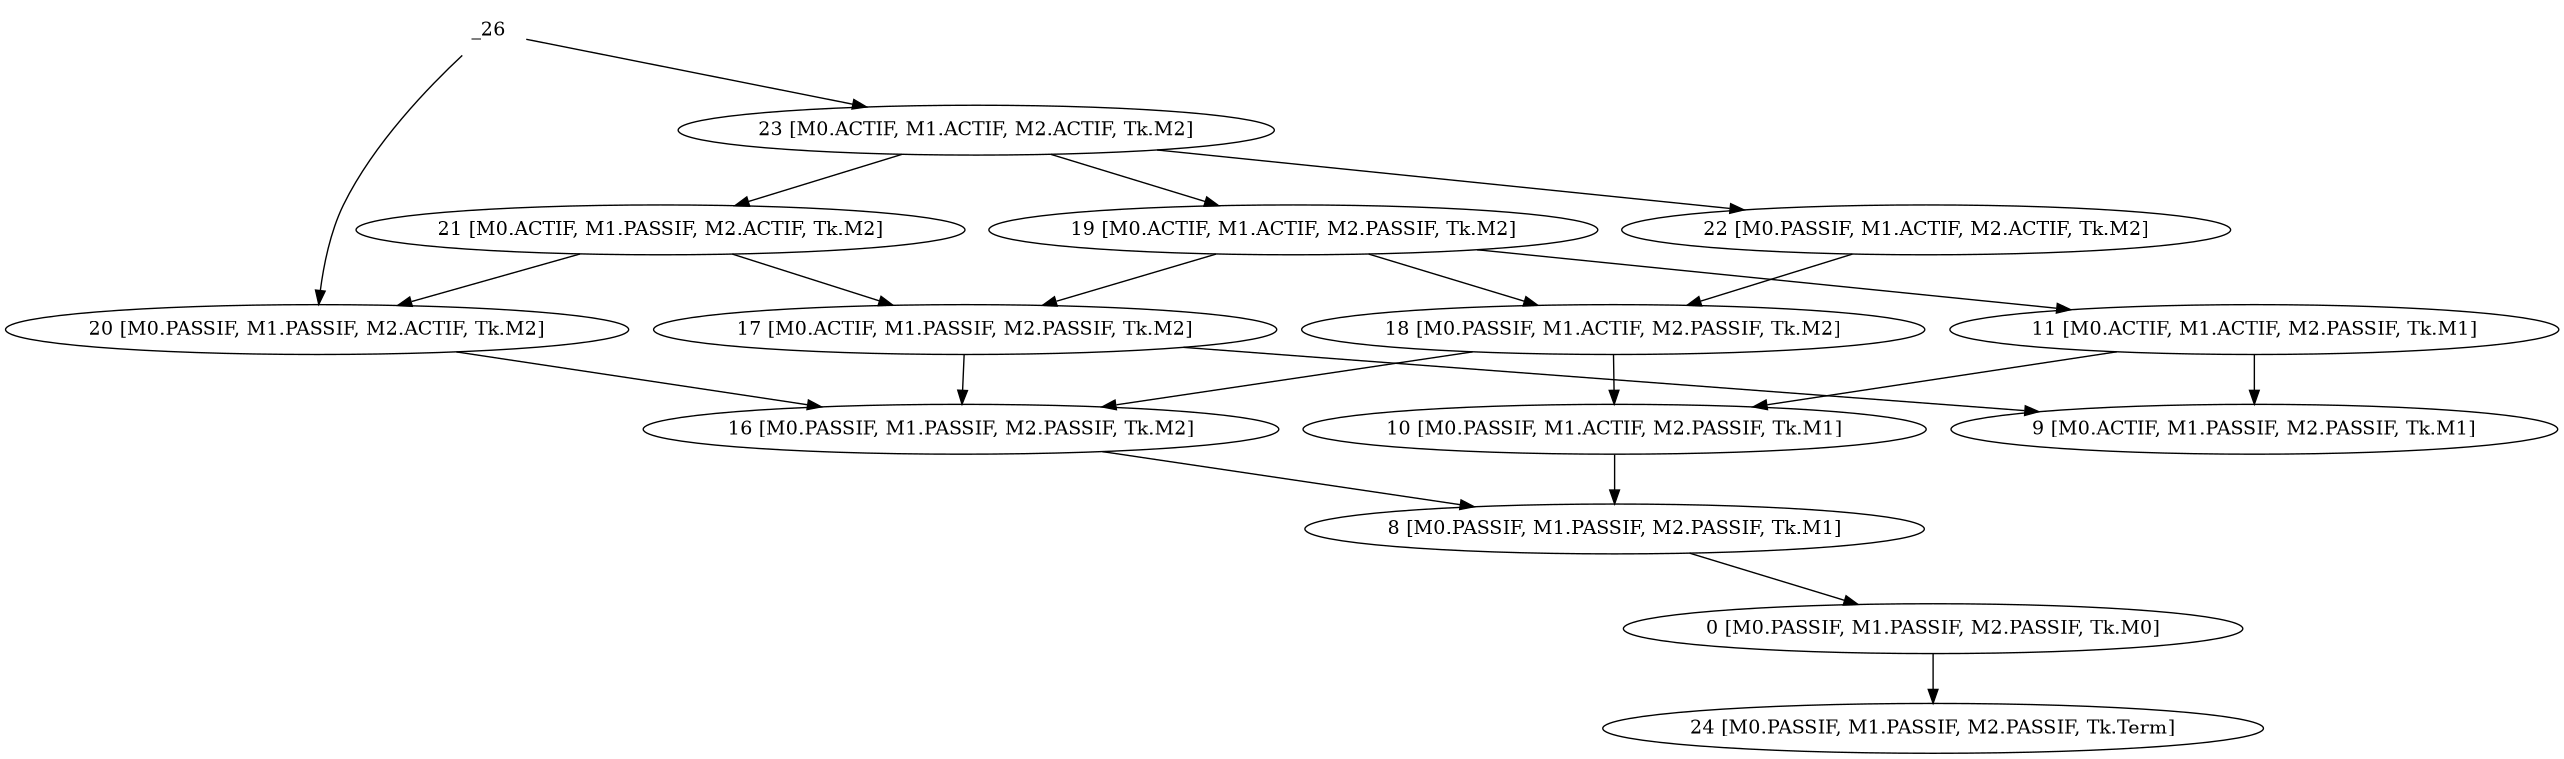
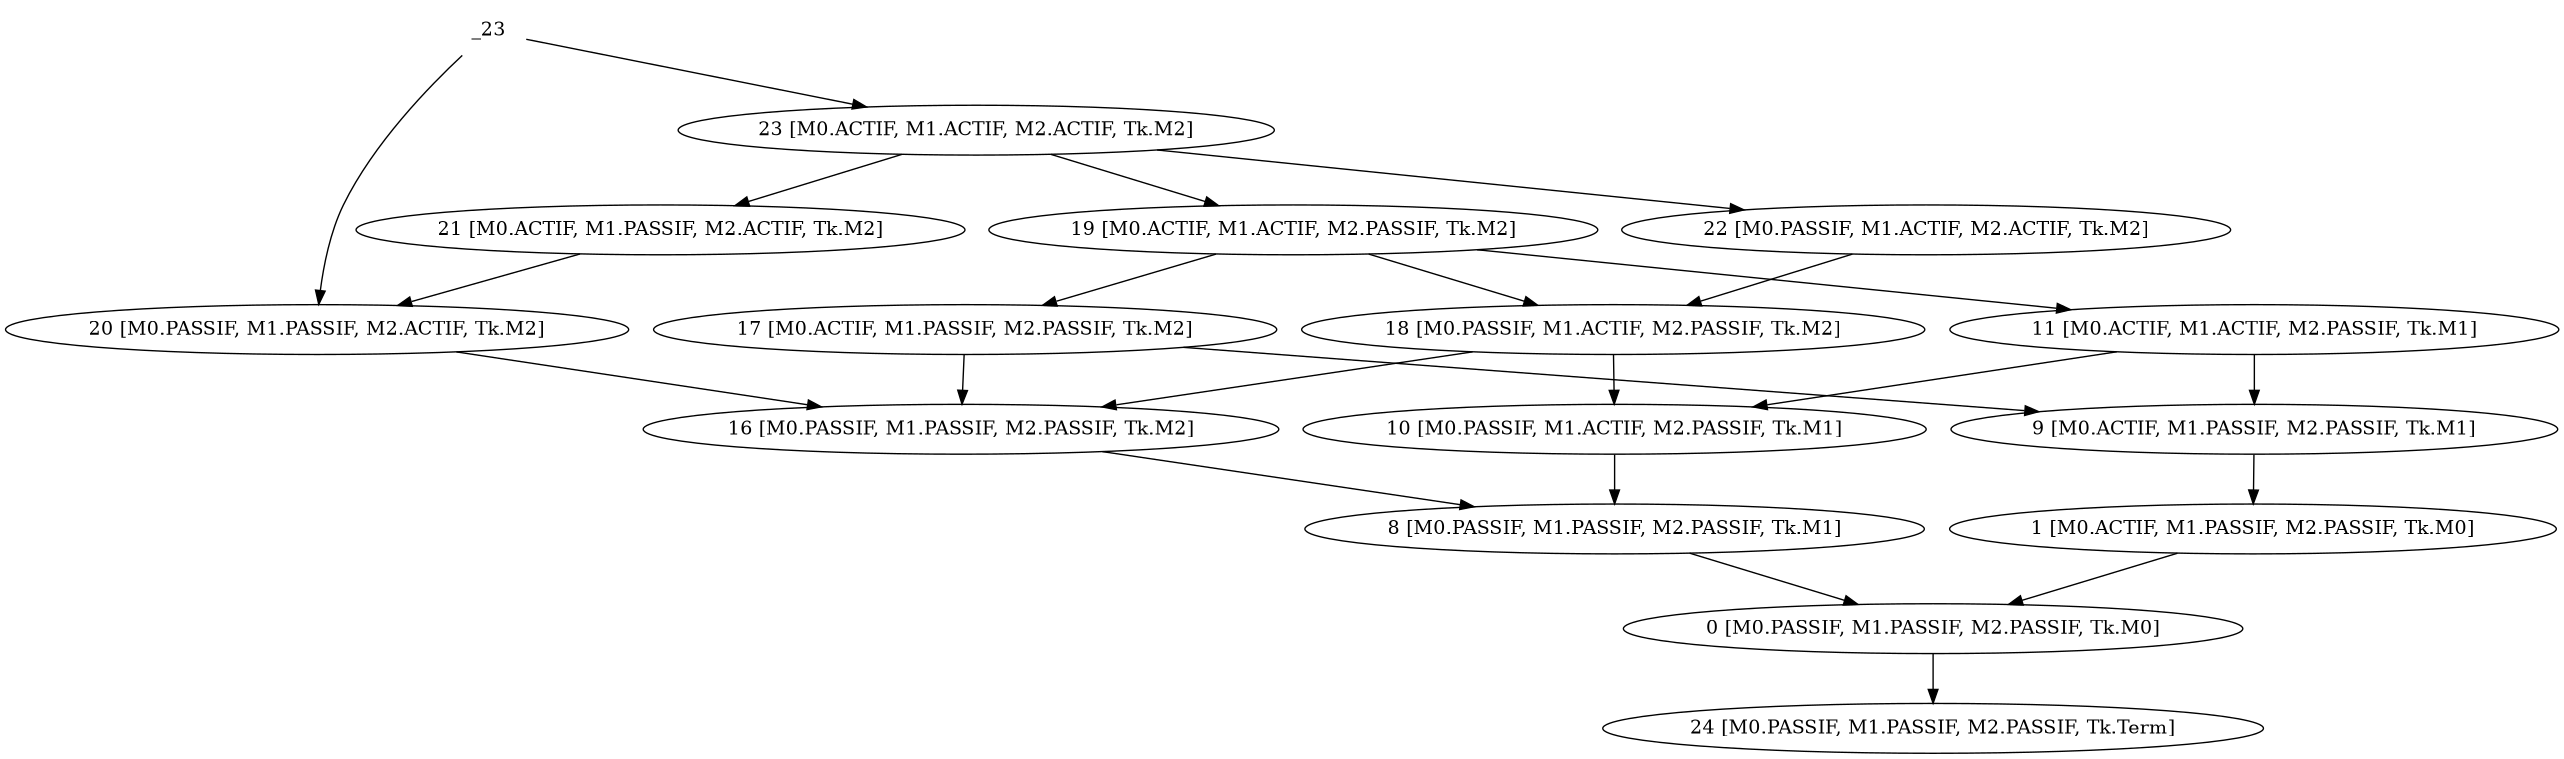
(489, 30) -> (489, 30)
(806, 277) -> none
none -> (2253, 529)
